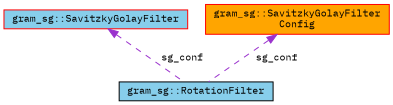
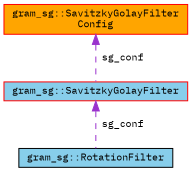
(239, 61) -> (96, 63)
